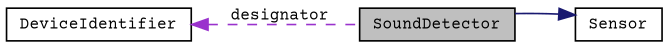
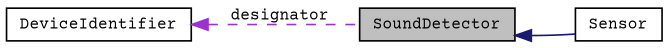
(537, 14) -> (553, 35)
